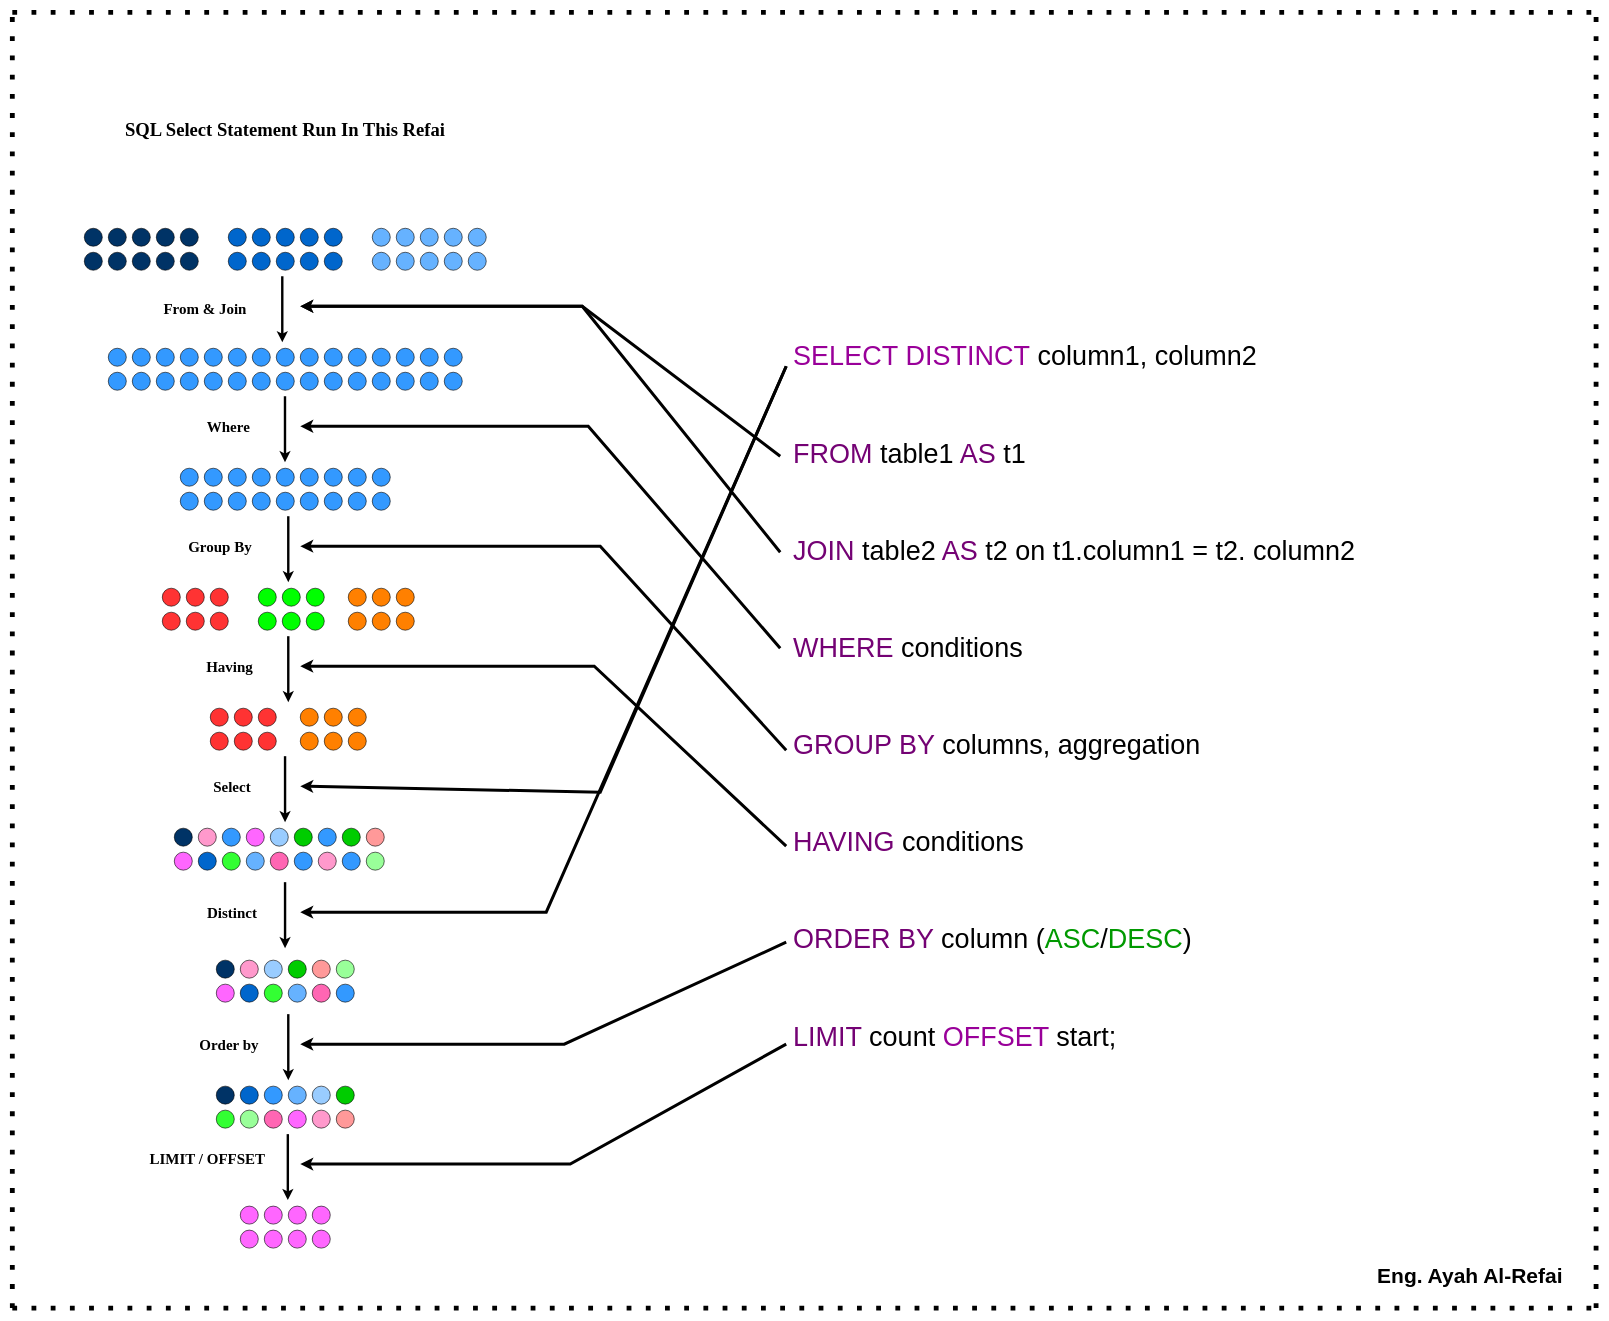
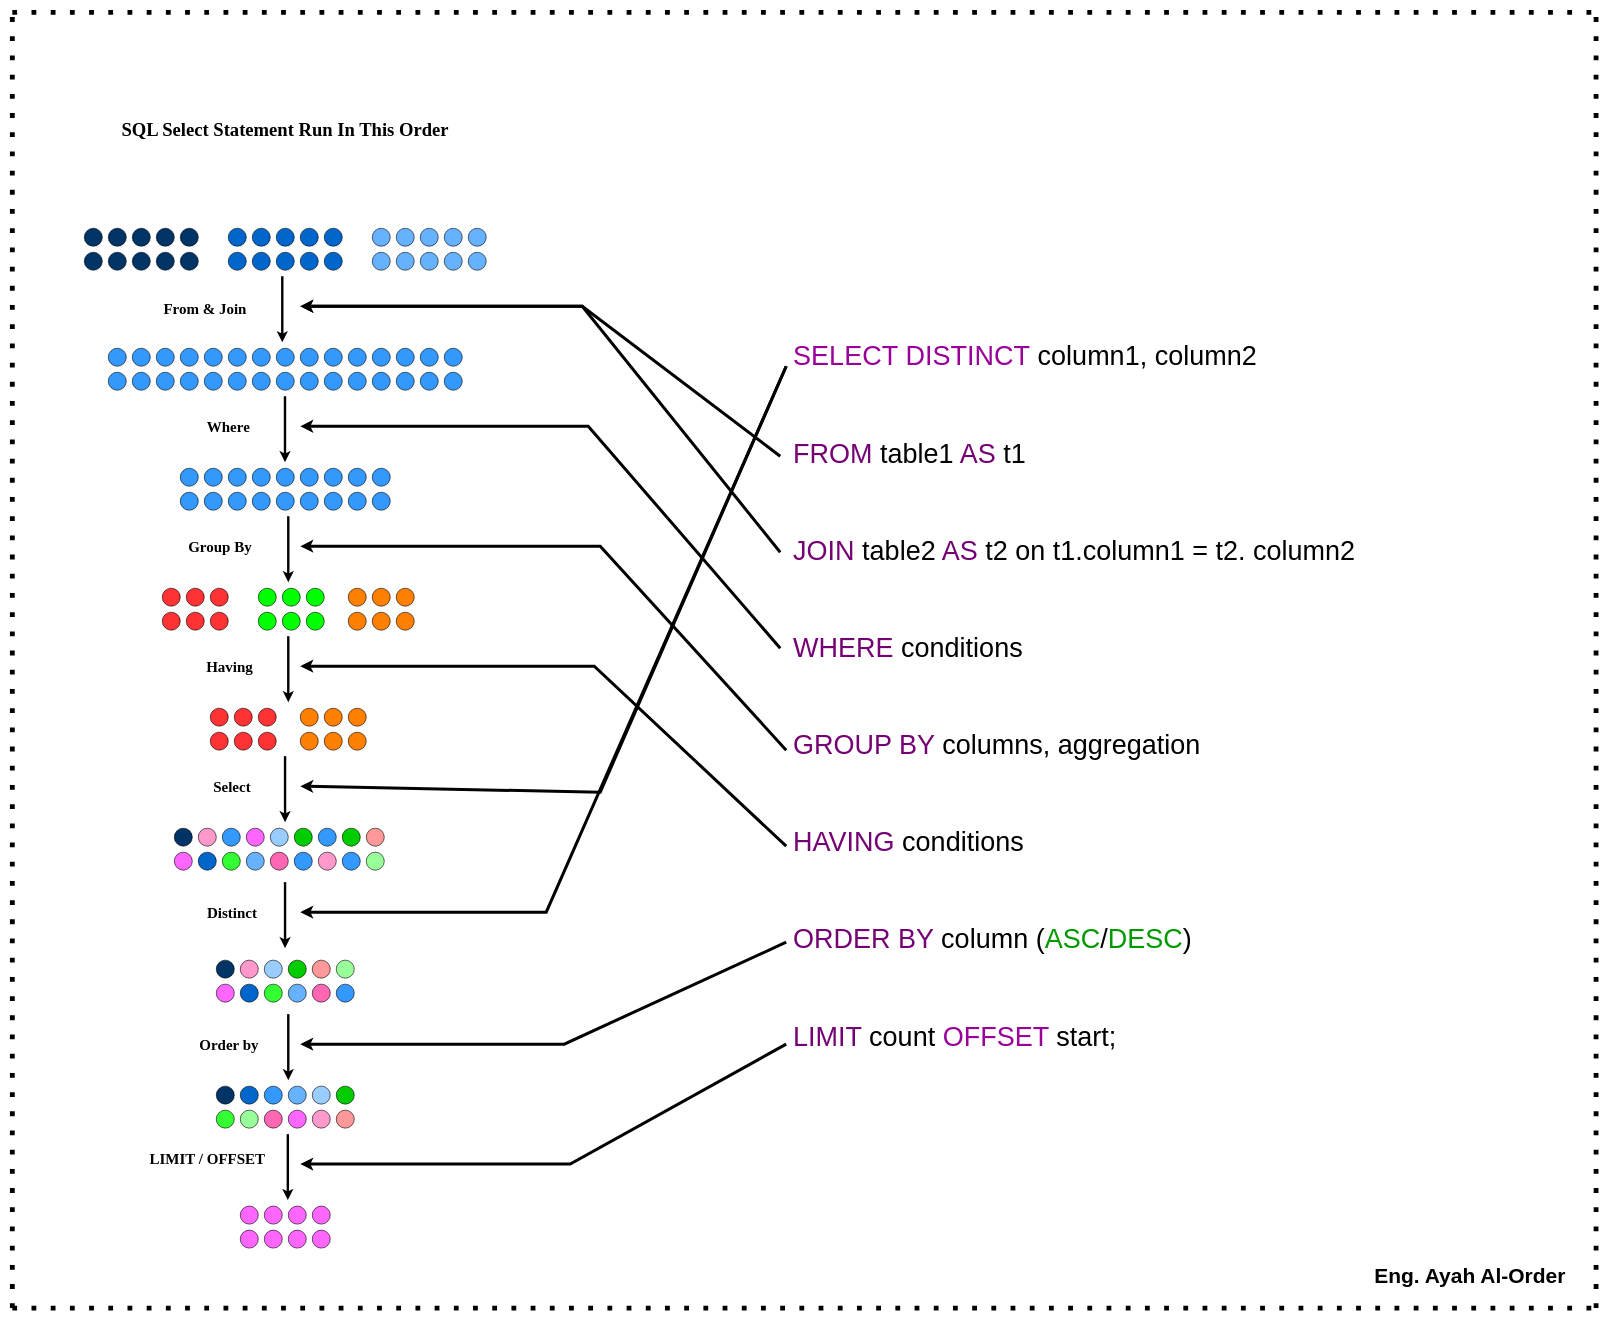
(285, 129) -> (285, 129)
(1470, 1275) -> (1470, 1275)
